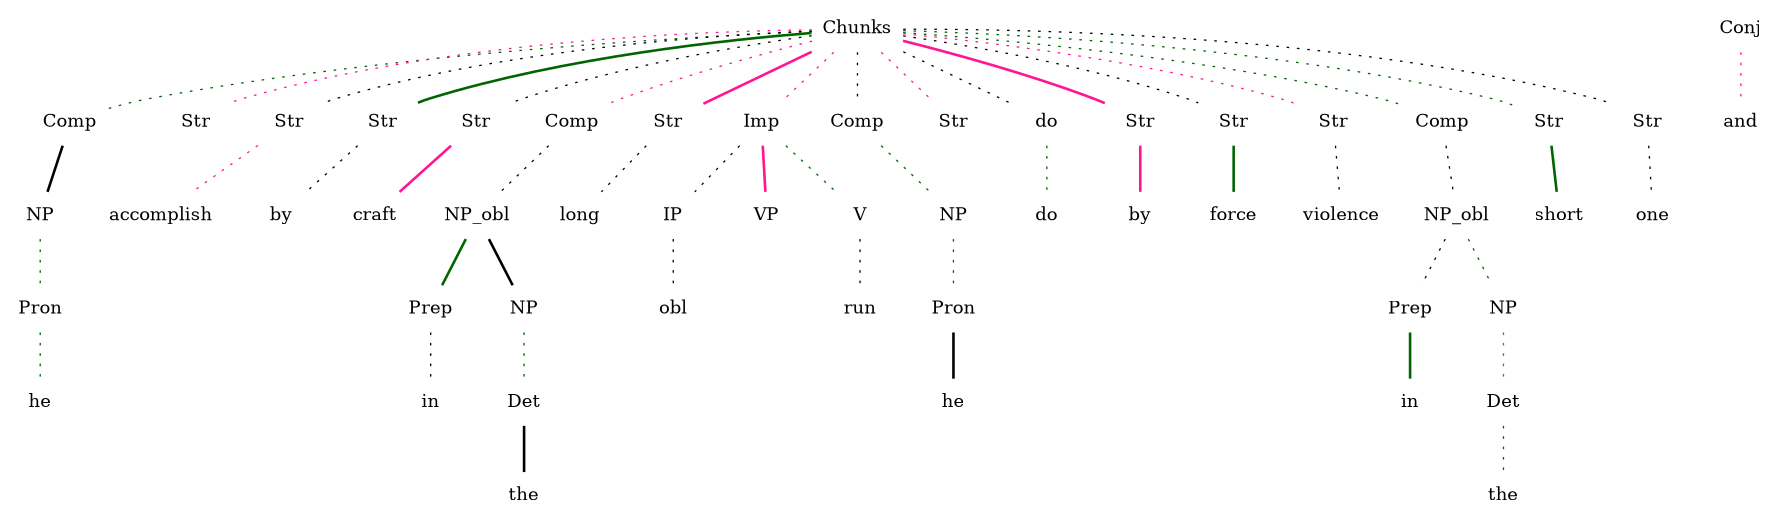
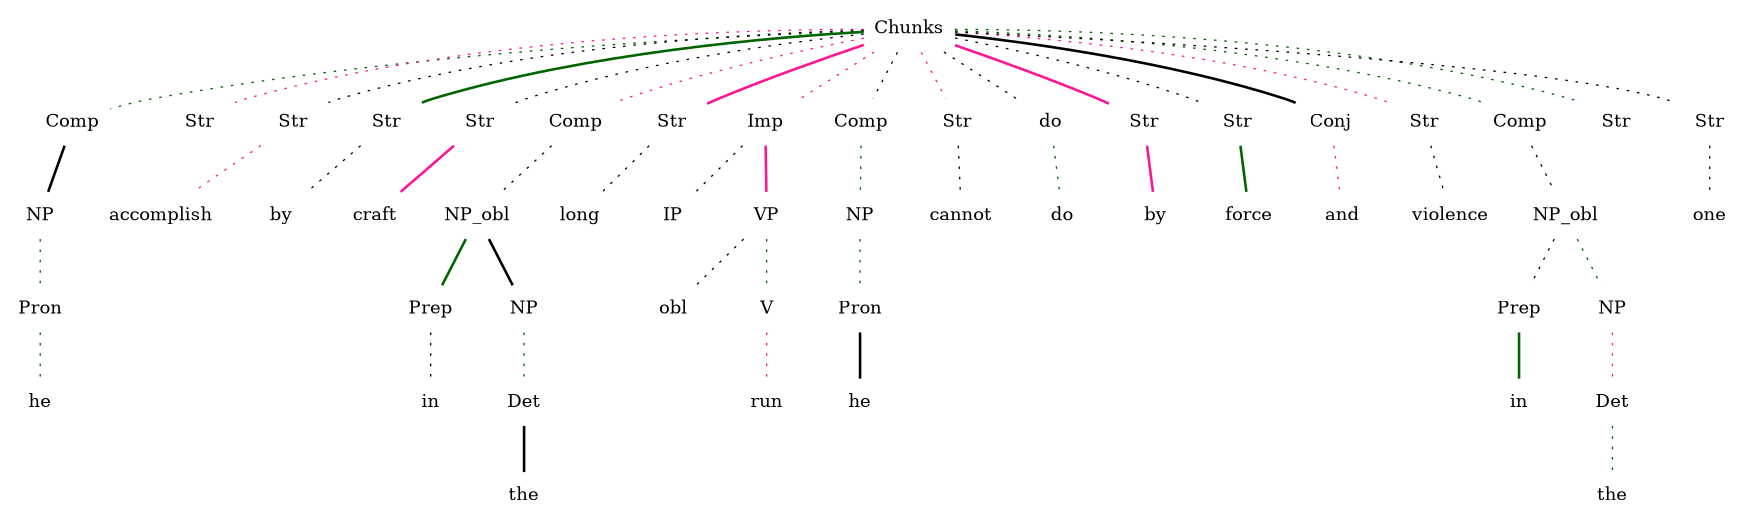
none -> (1127, 60)
(811, 169) -> (767, 262)
none -> (961, 215)
(1559, 215) -> none
(673, 262) -> (720, 262)
(860, 262) -> (767, 356)
